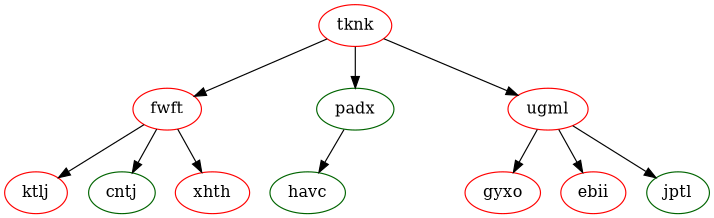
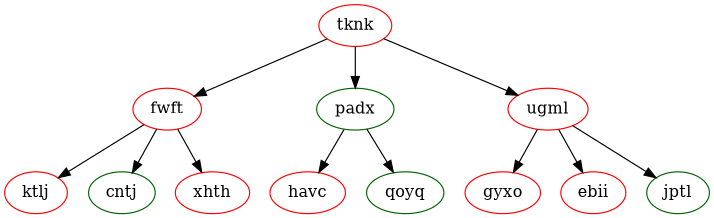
(308, 193) -> (308, 193)
none -> (405, 193)
